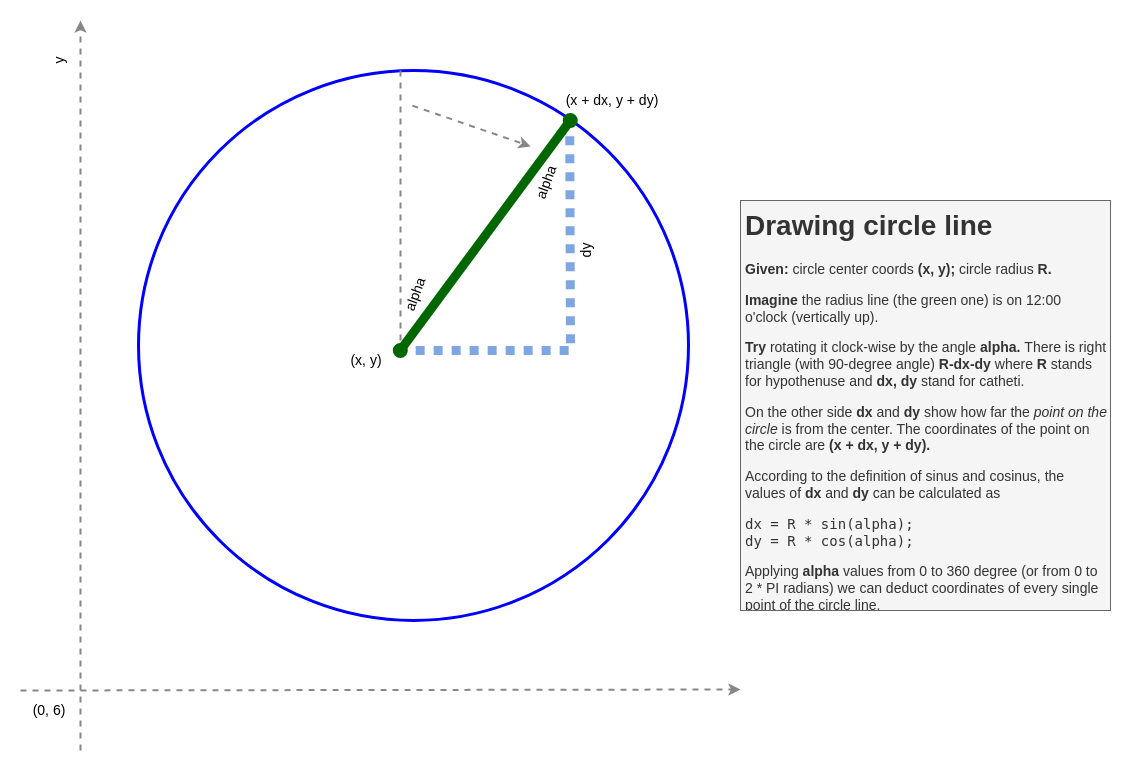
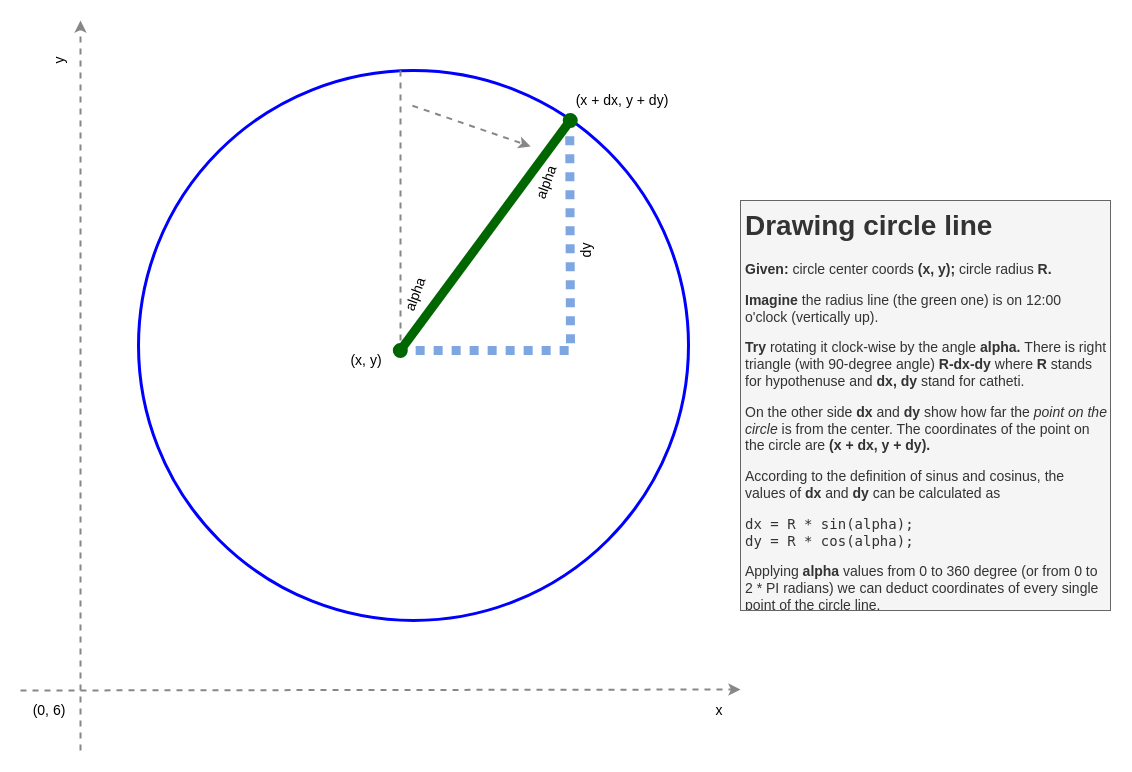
(613, 101) -> (623, 101)
none -> (720, 711)
